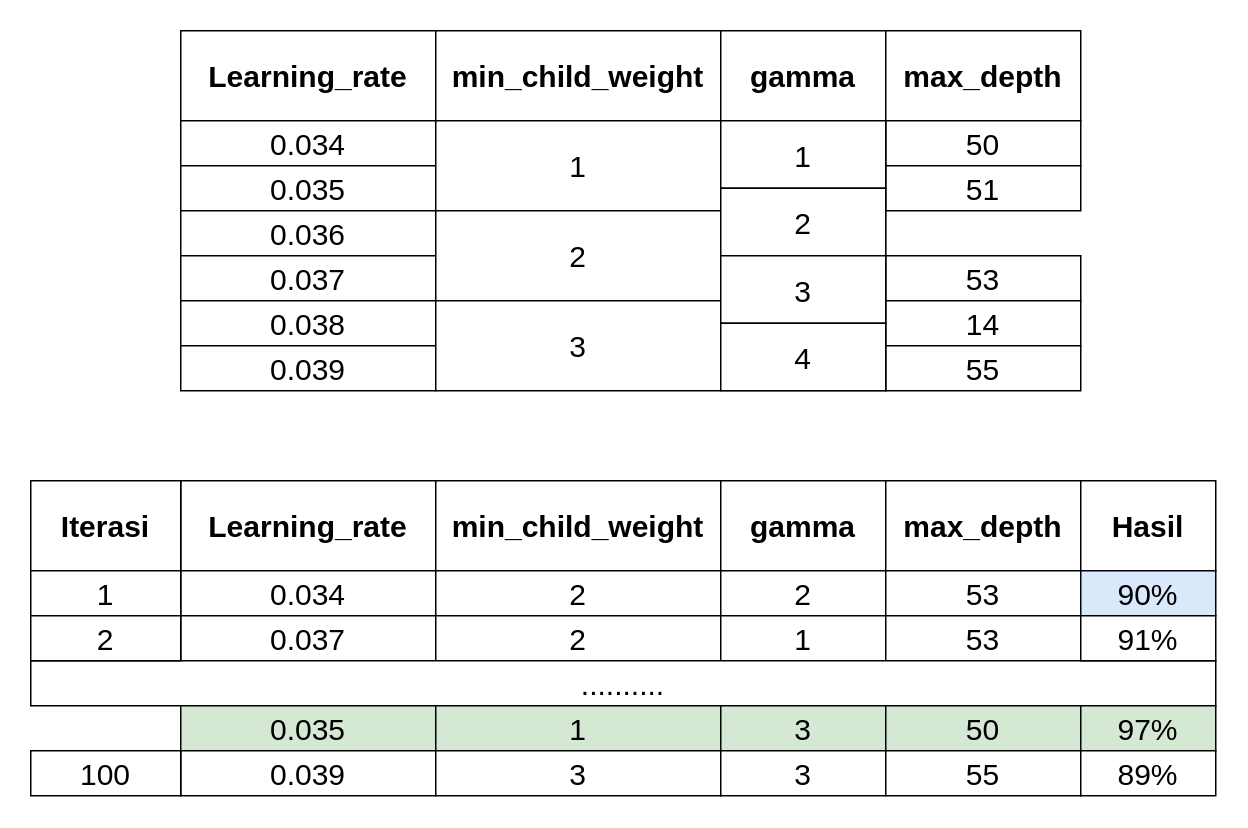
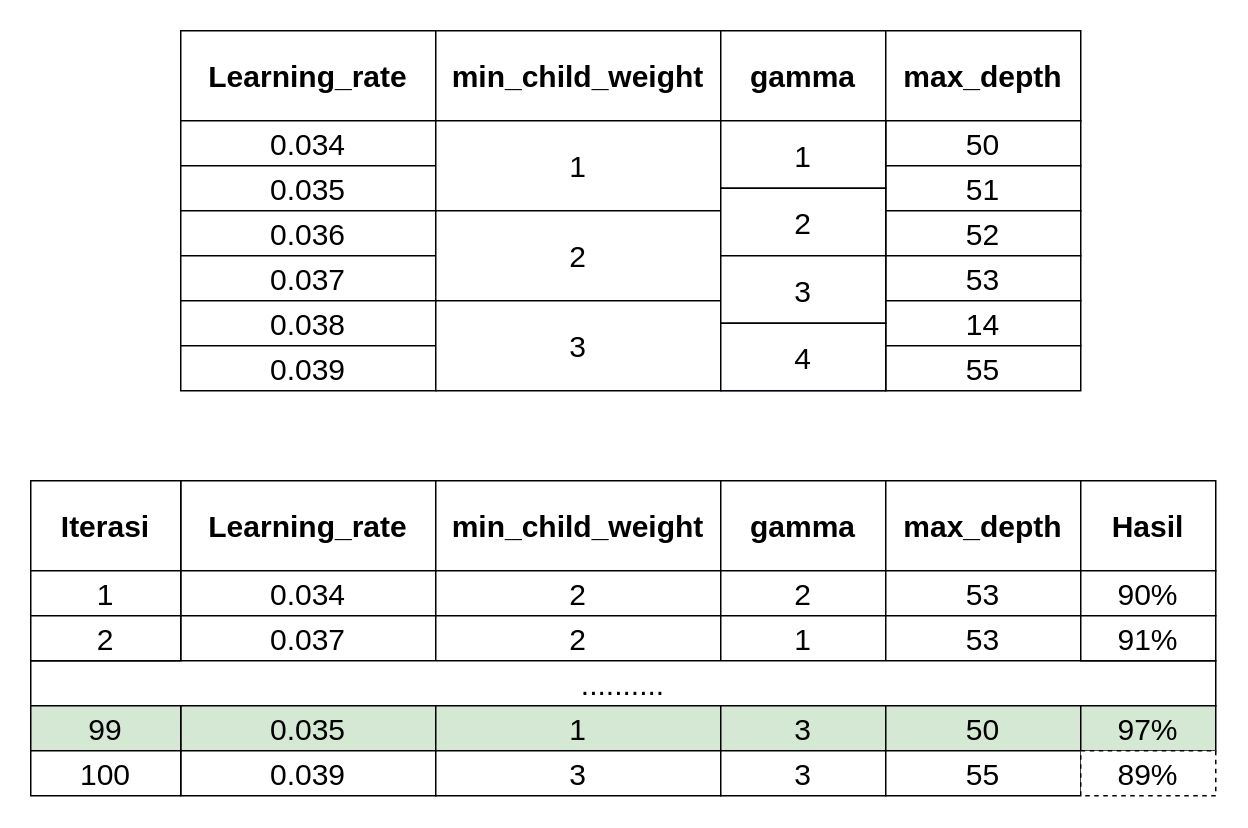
none -> (983, 233)
(1148, 593) -> (1148, 593)
none -> (106, 728)
(1148, 773) -> (1148, 773)
